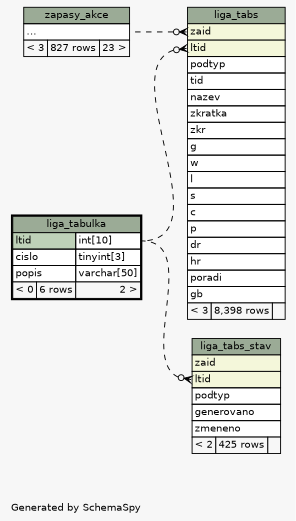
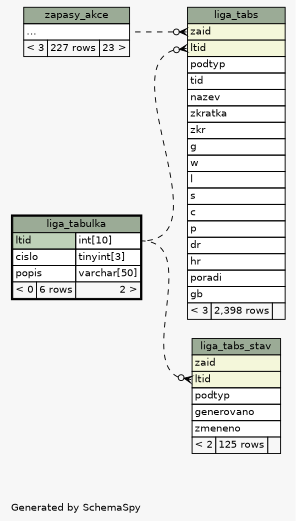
(73, 48) -> (73, 48)
(242, 311) -> (242, 311)
(242, 445) -> (242, 445)
